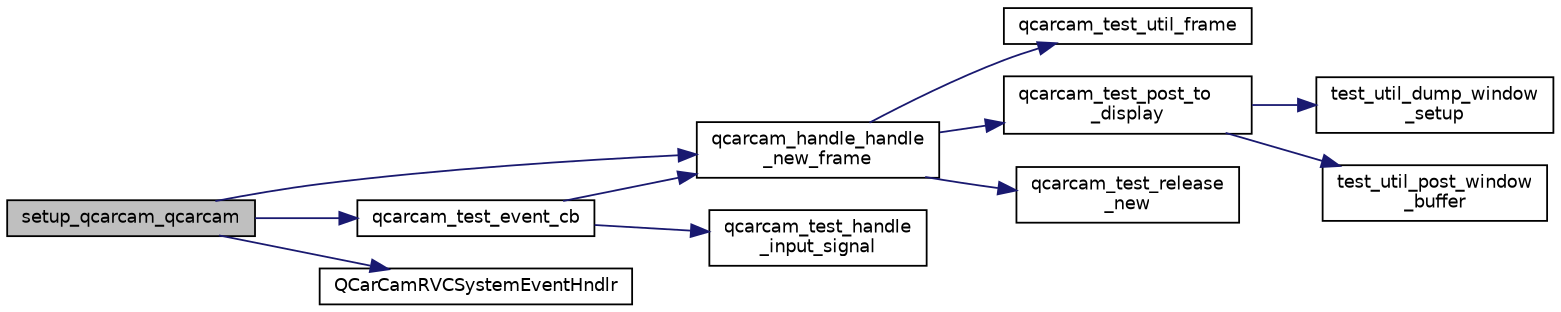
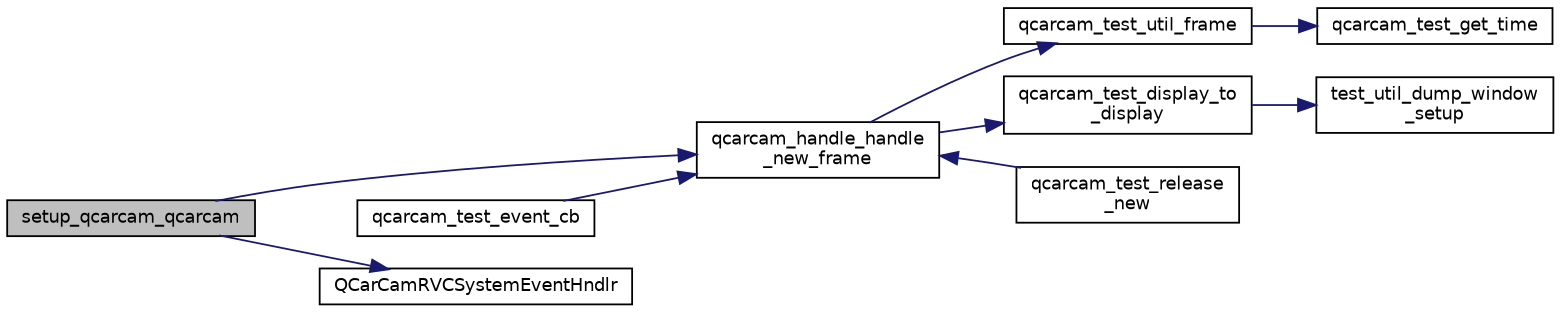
none -> (1435, 26)
(1128, 105) -> (1128, 105)
(962, 183) -> (990, 163)
(1435, 193) -> none
(297, 218) -> none
(818, 238) -> none
